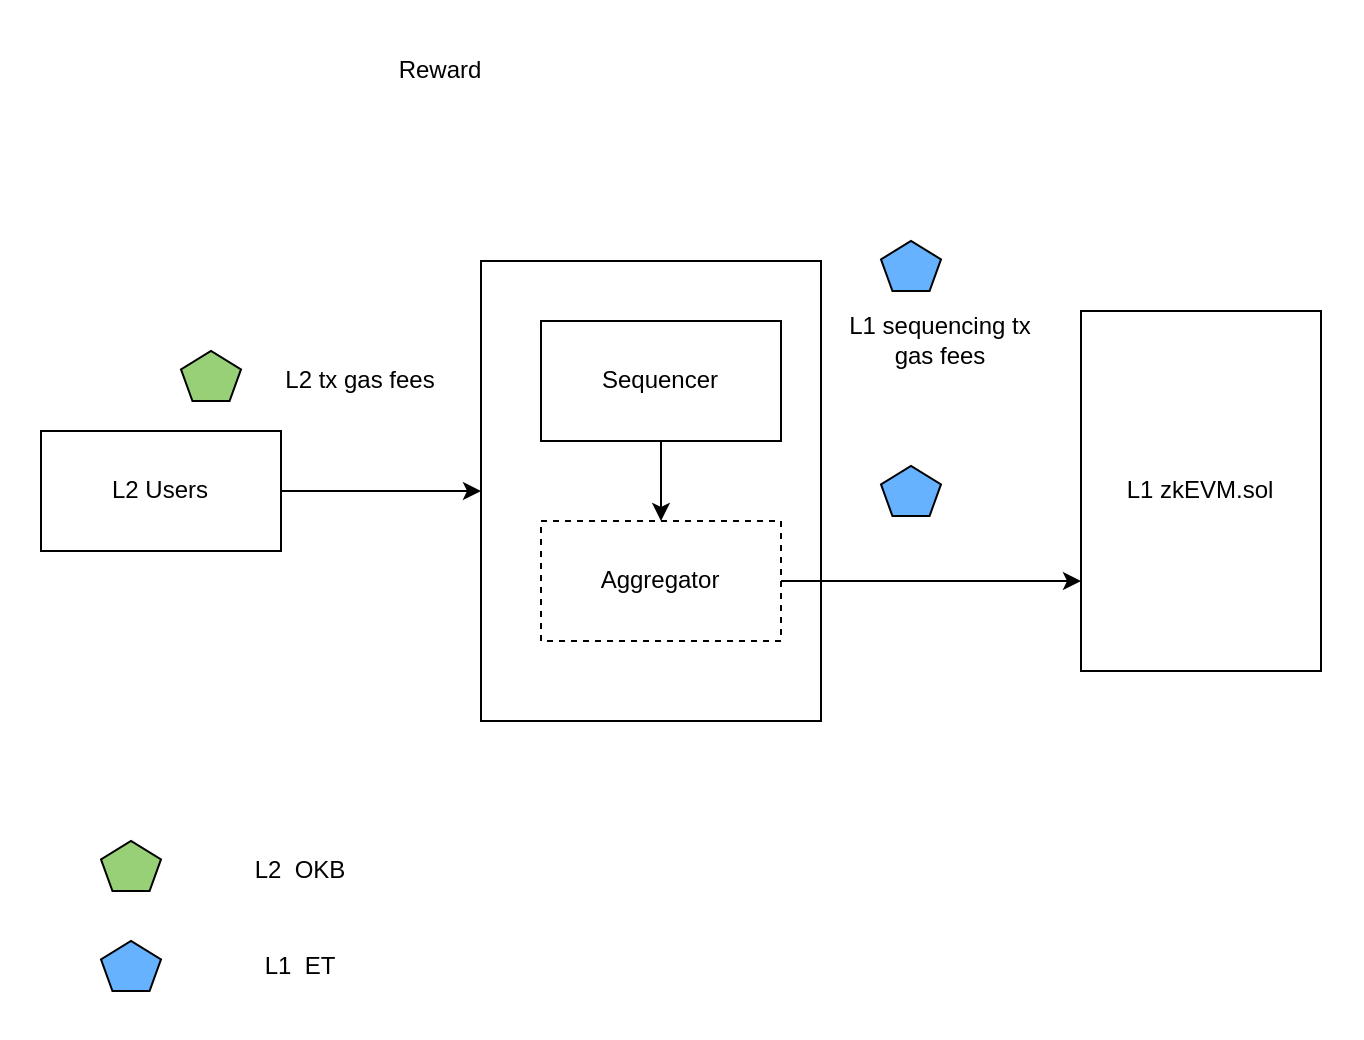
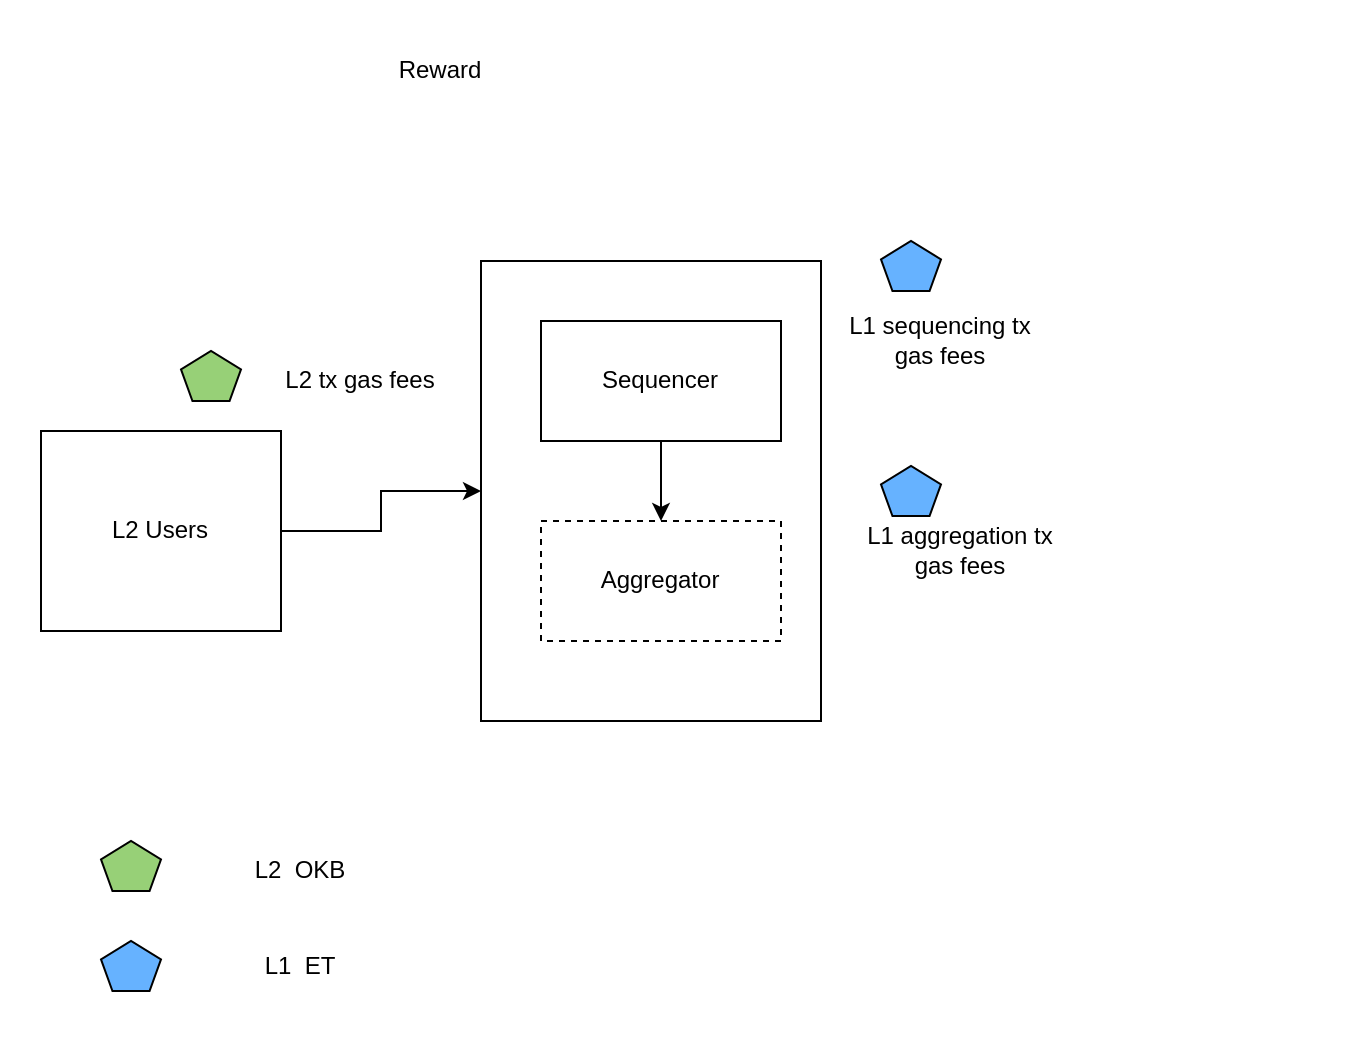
(161, 491) -> (161, 531)
(1201, 491) -> none
none -> (961, 551)
(924, 581) -> none
